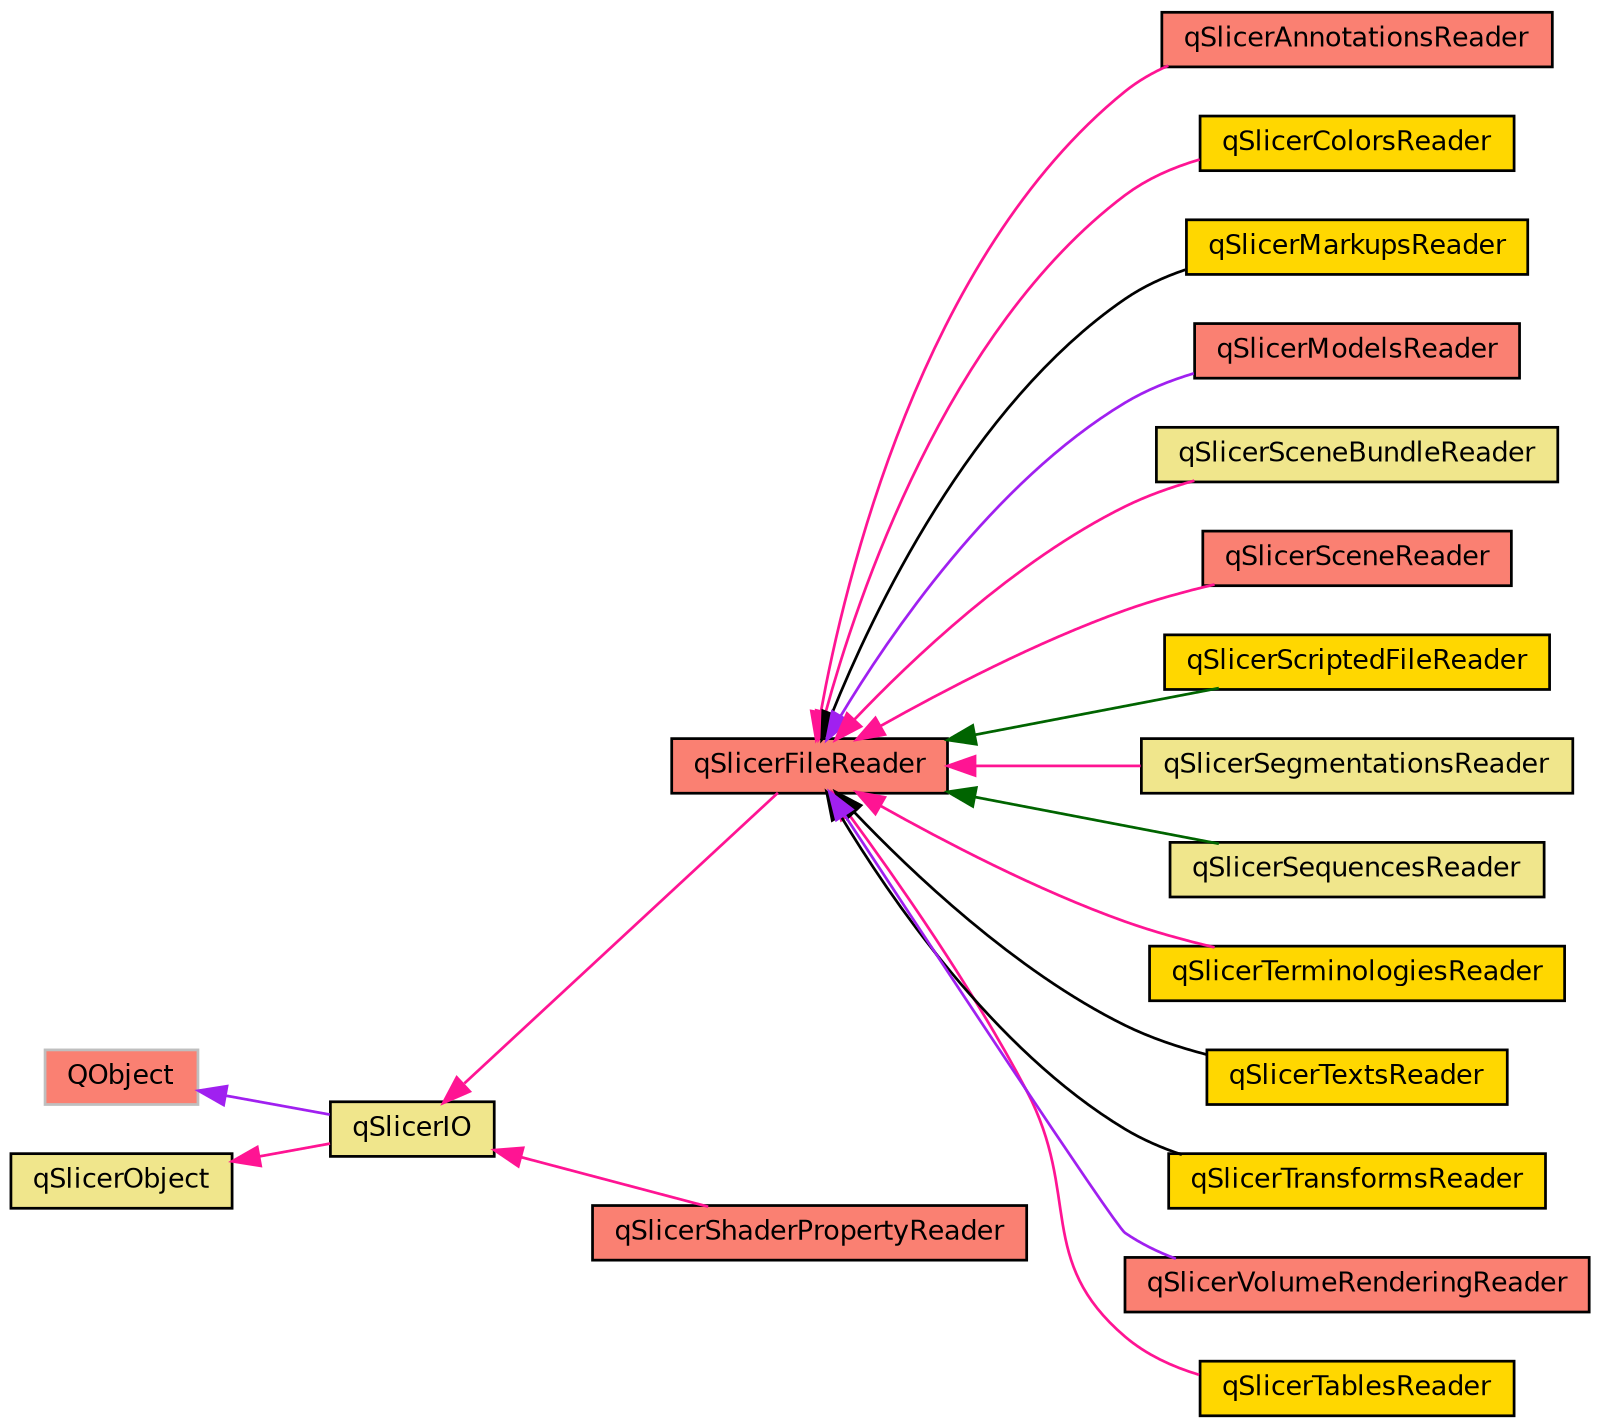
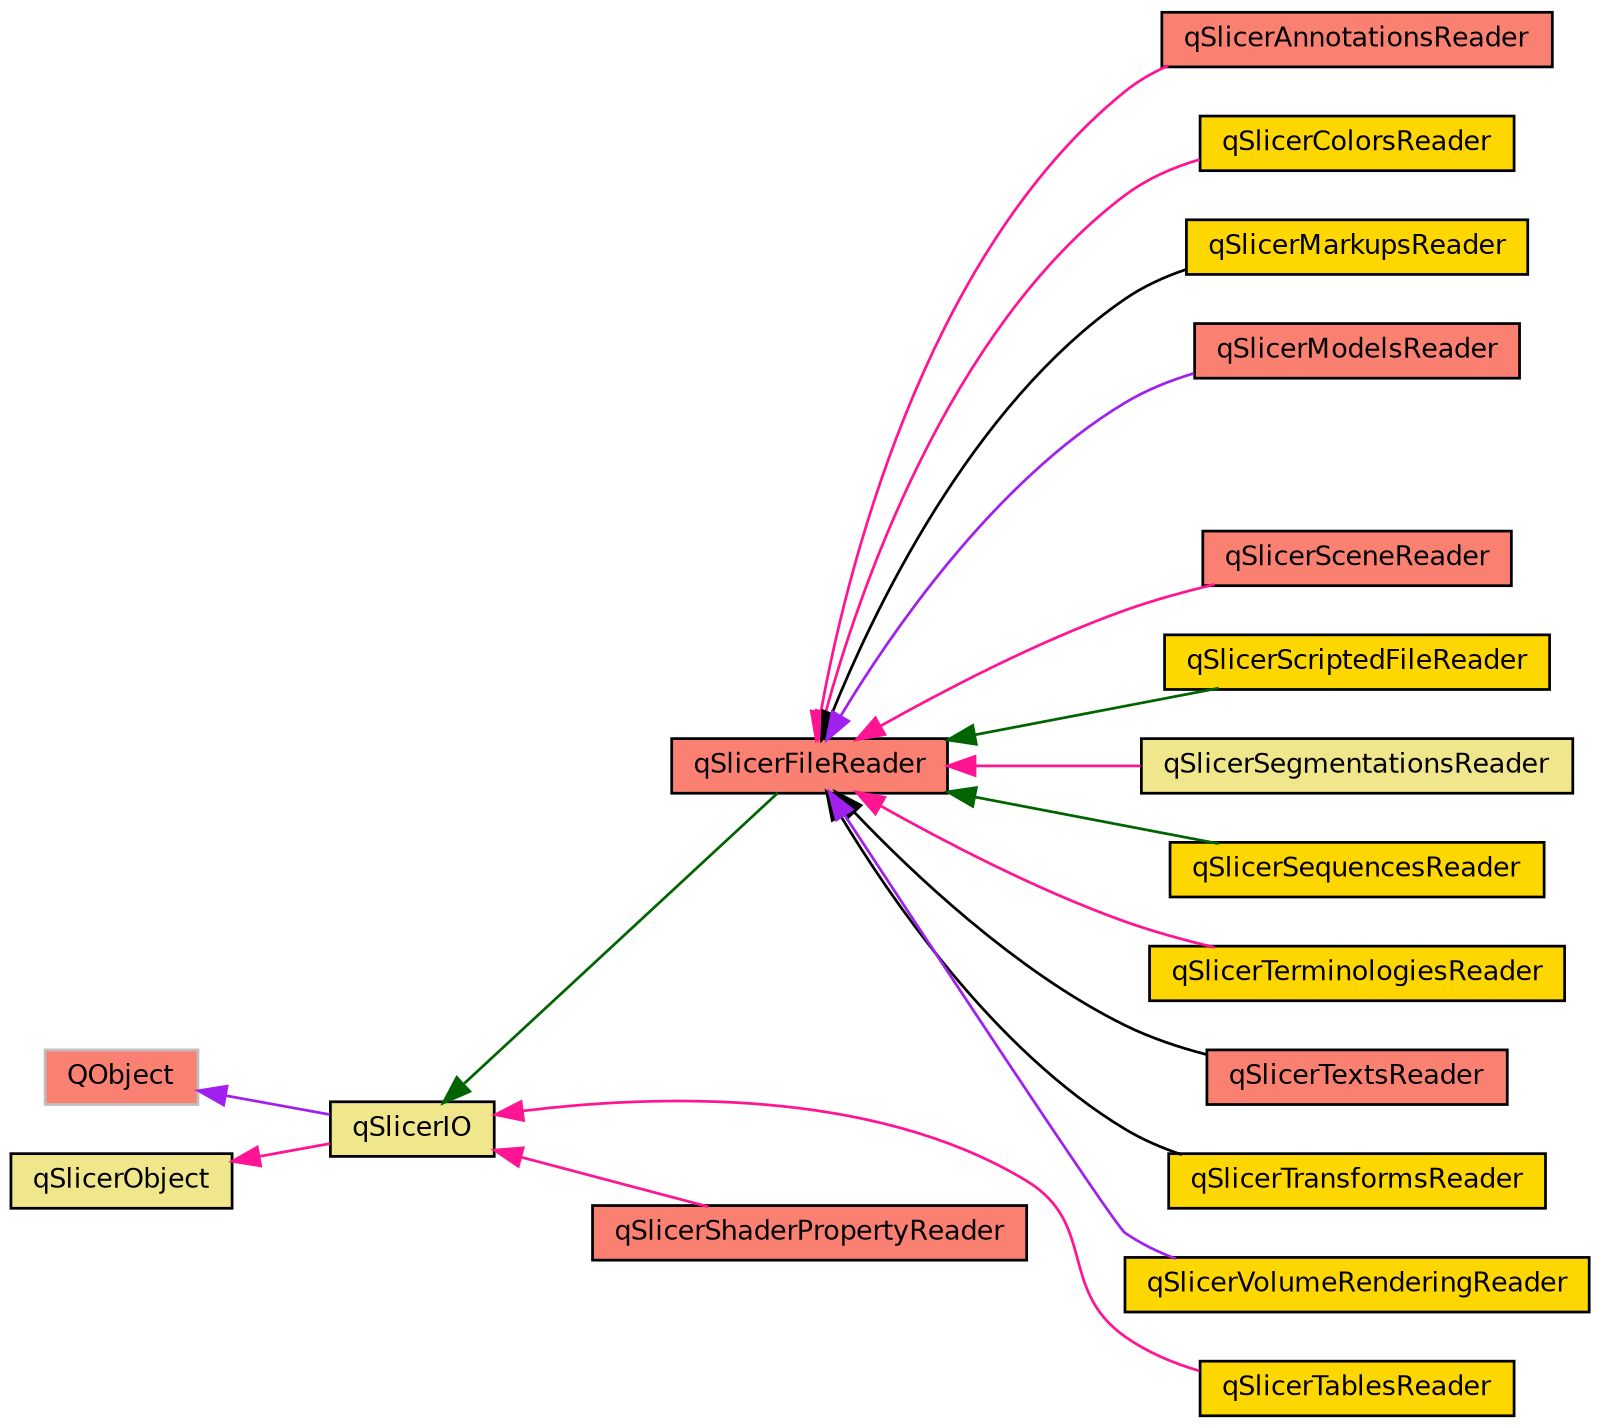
(1357, 455) -> none
(1357, 870) -> (1357, 870)
(621, 938) -> (621, 938)
(1357, 1077) -> (1357, 1077)
(1053, 1168) -> (914, 1133)
(1357, 1285) -> (1357, 1285)
